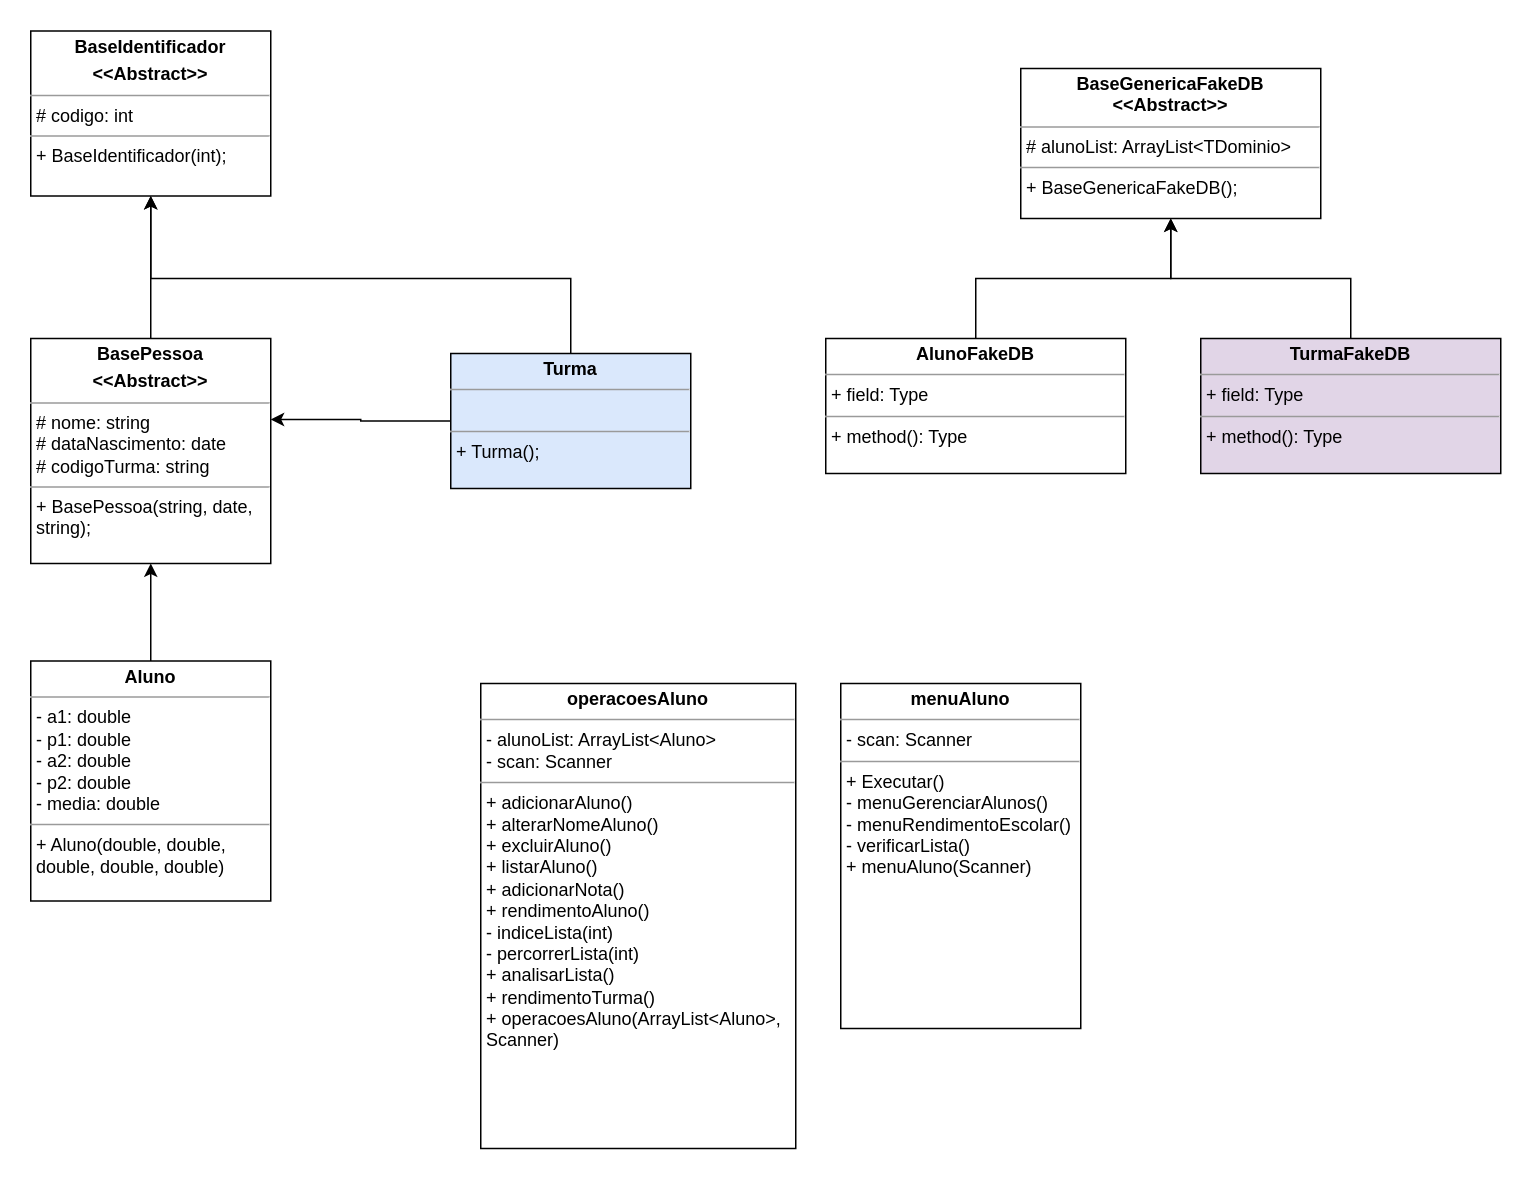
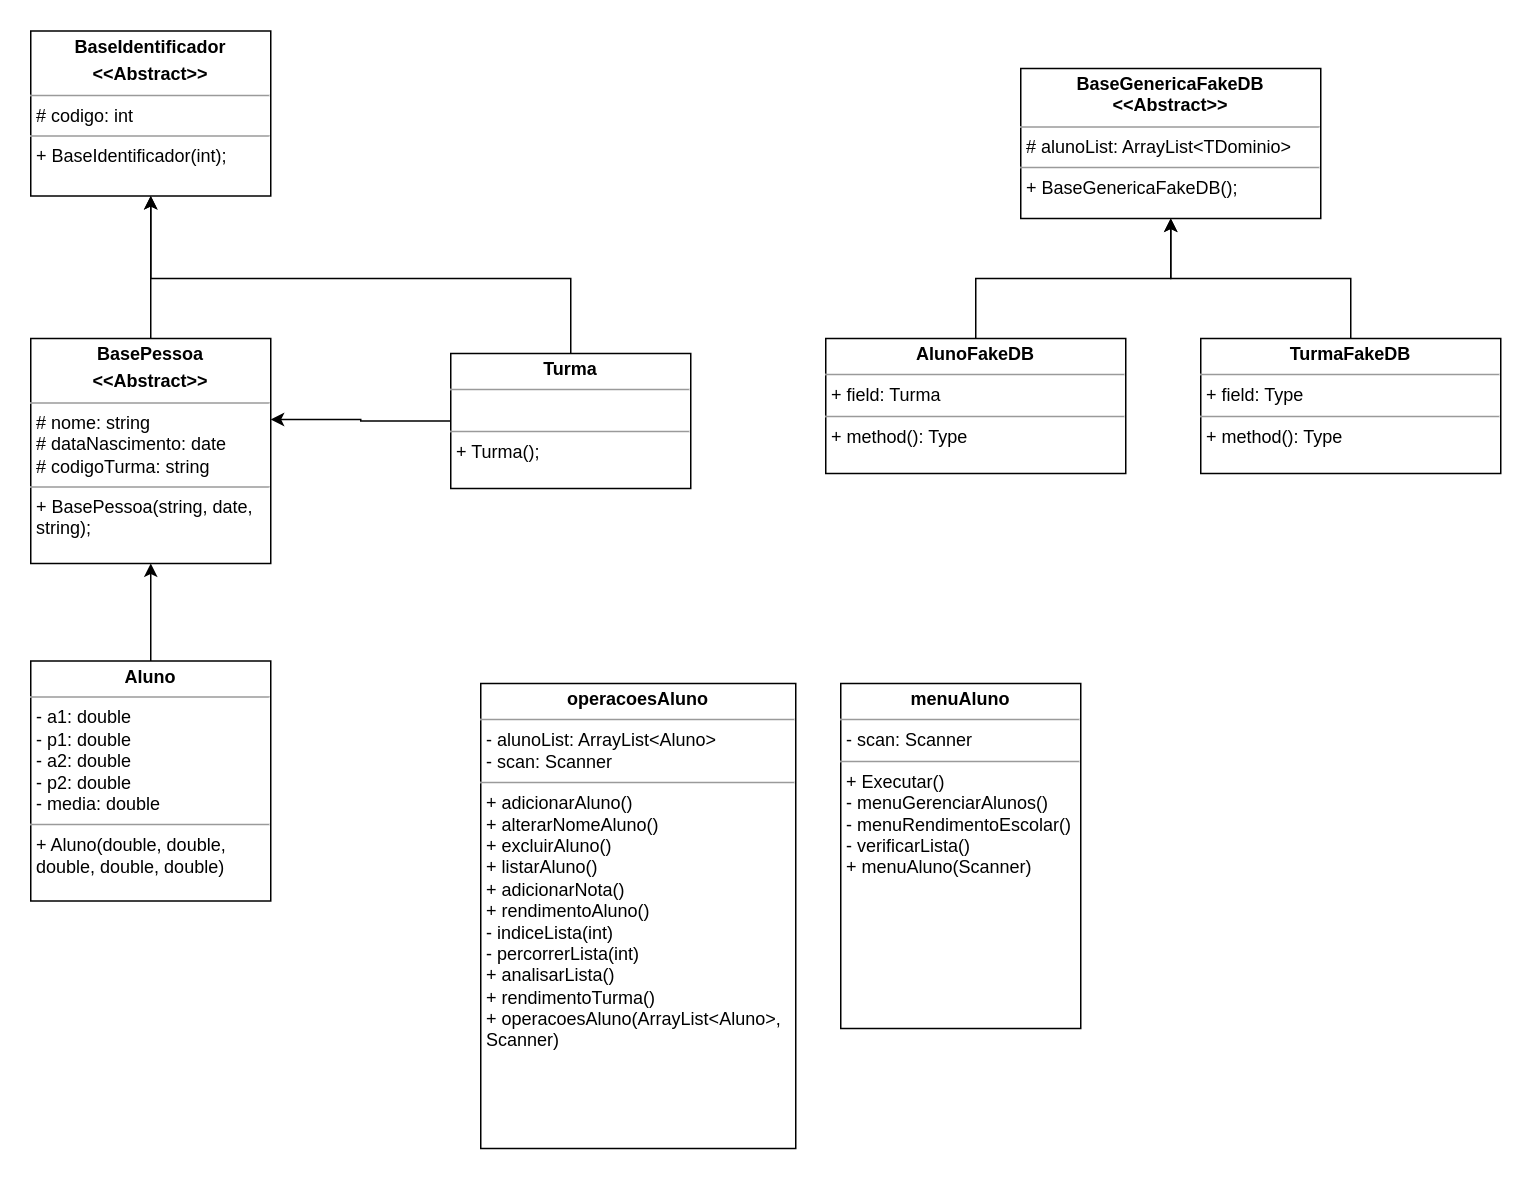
(899, 371) -> (899, 371)
(1351, 406) -> (1351, 406)
(571, 421) -> (571, 421)
